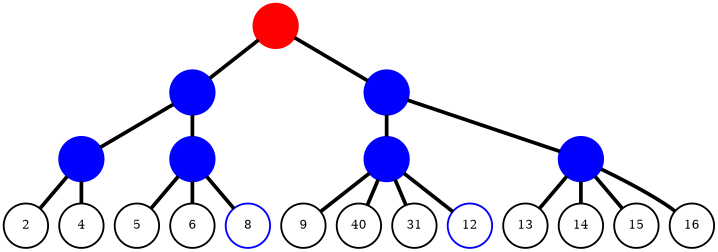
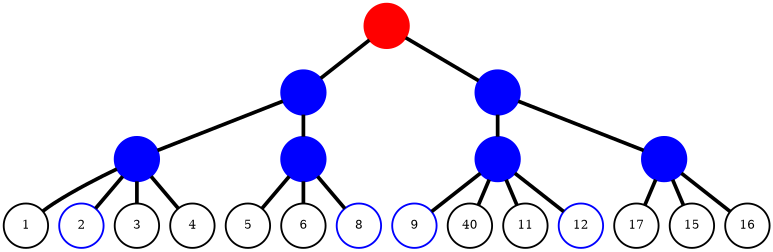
none -> (26, 226)
(26, 226) -> (81, 226)
none -> (137, 226)
(303, 226) -> (414, 226)
(414, 226) -> (525, 226)
(525, 226) -> none
(581, 226) -> (636, 226)
